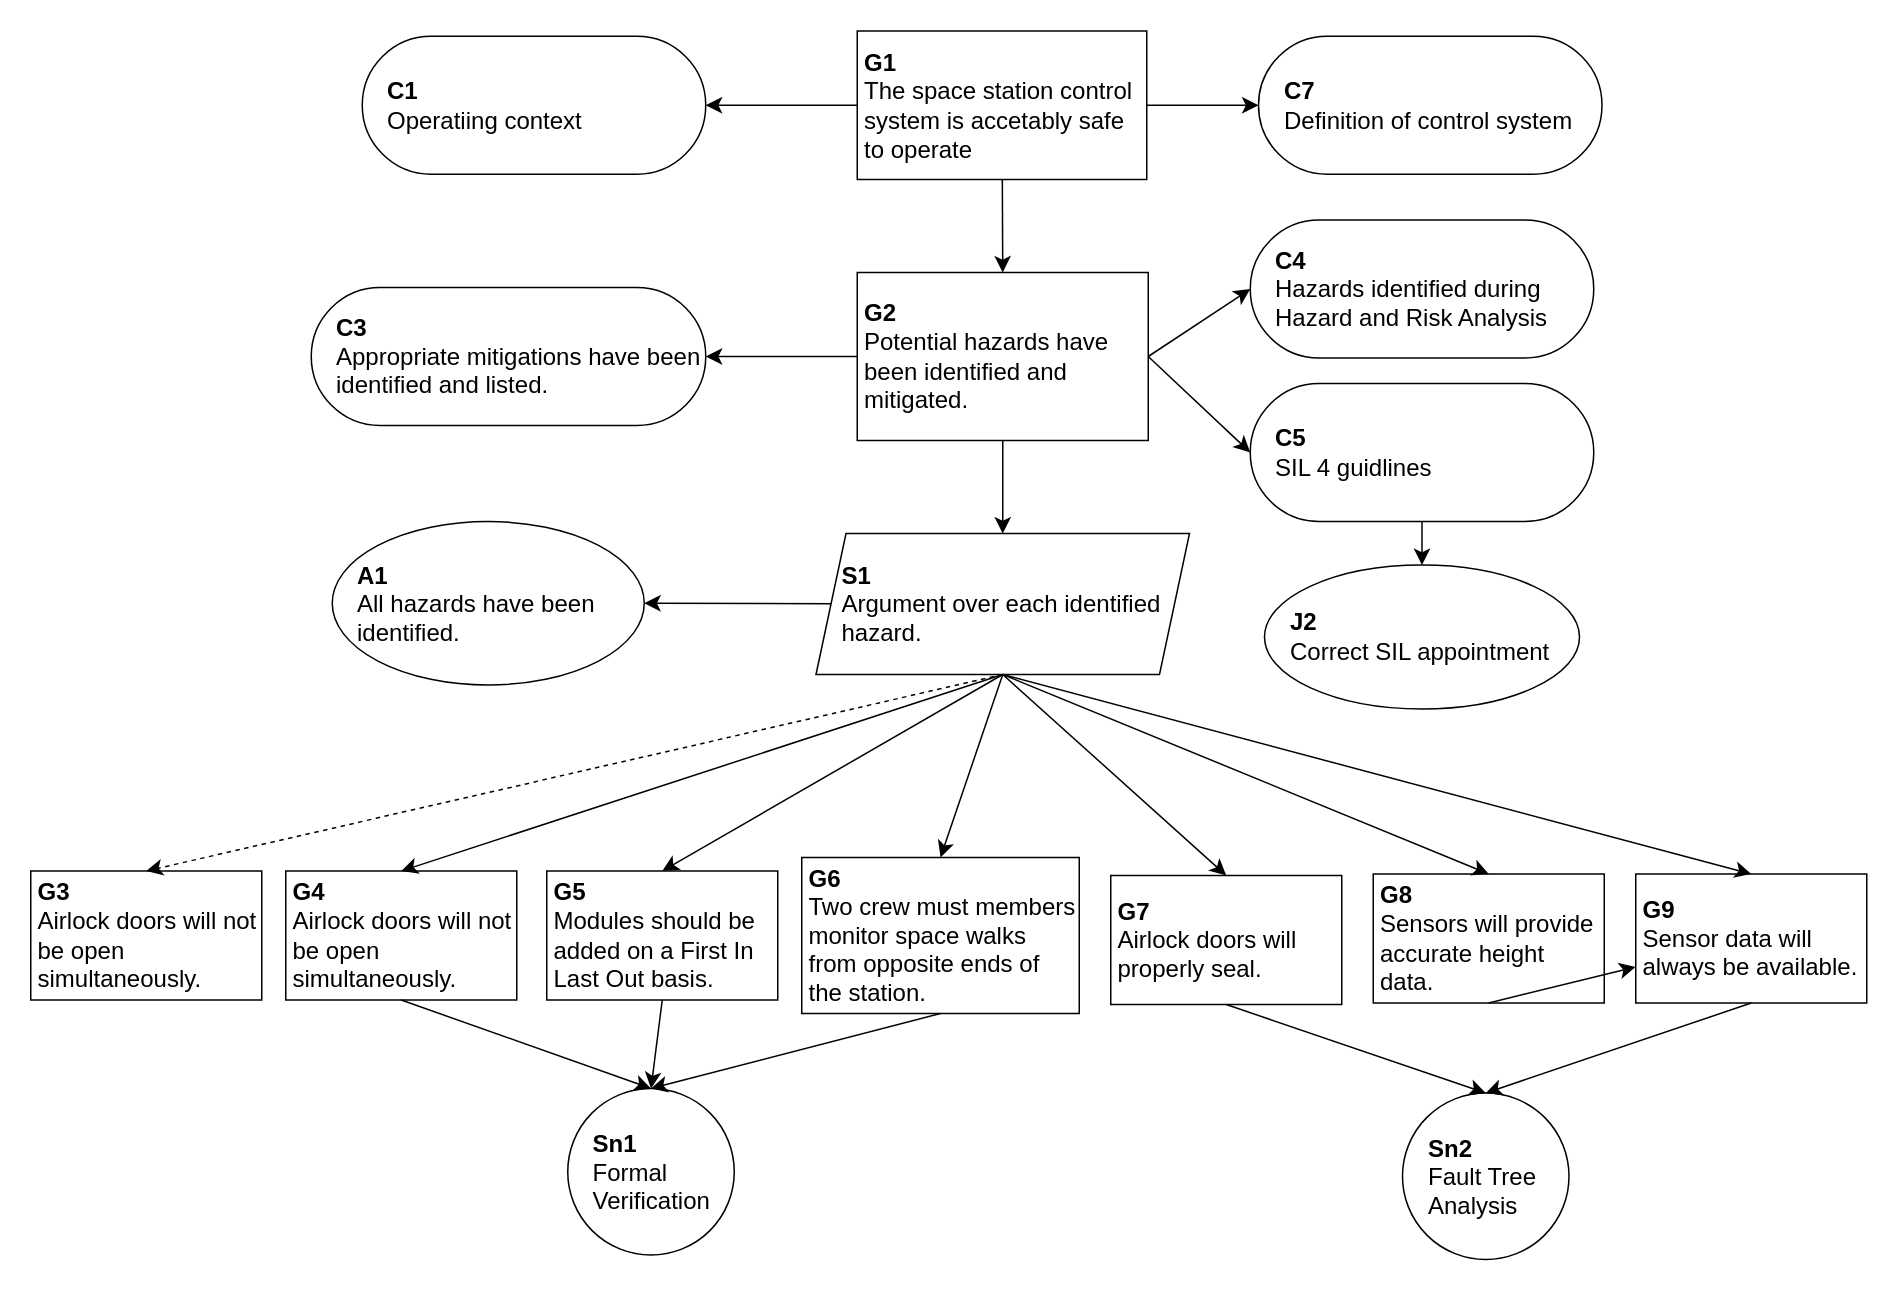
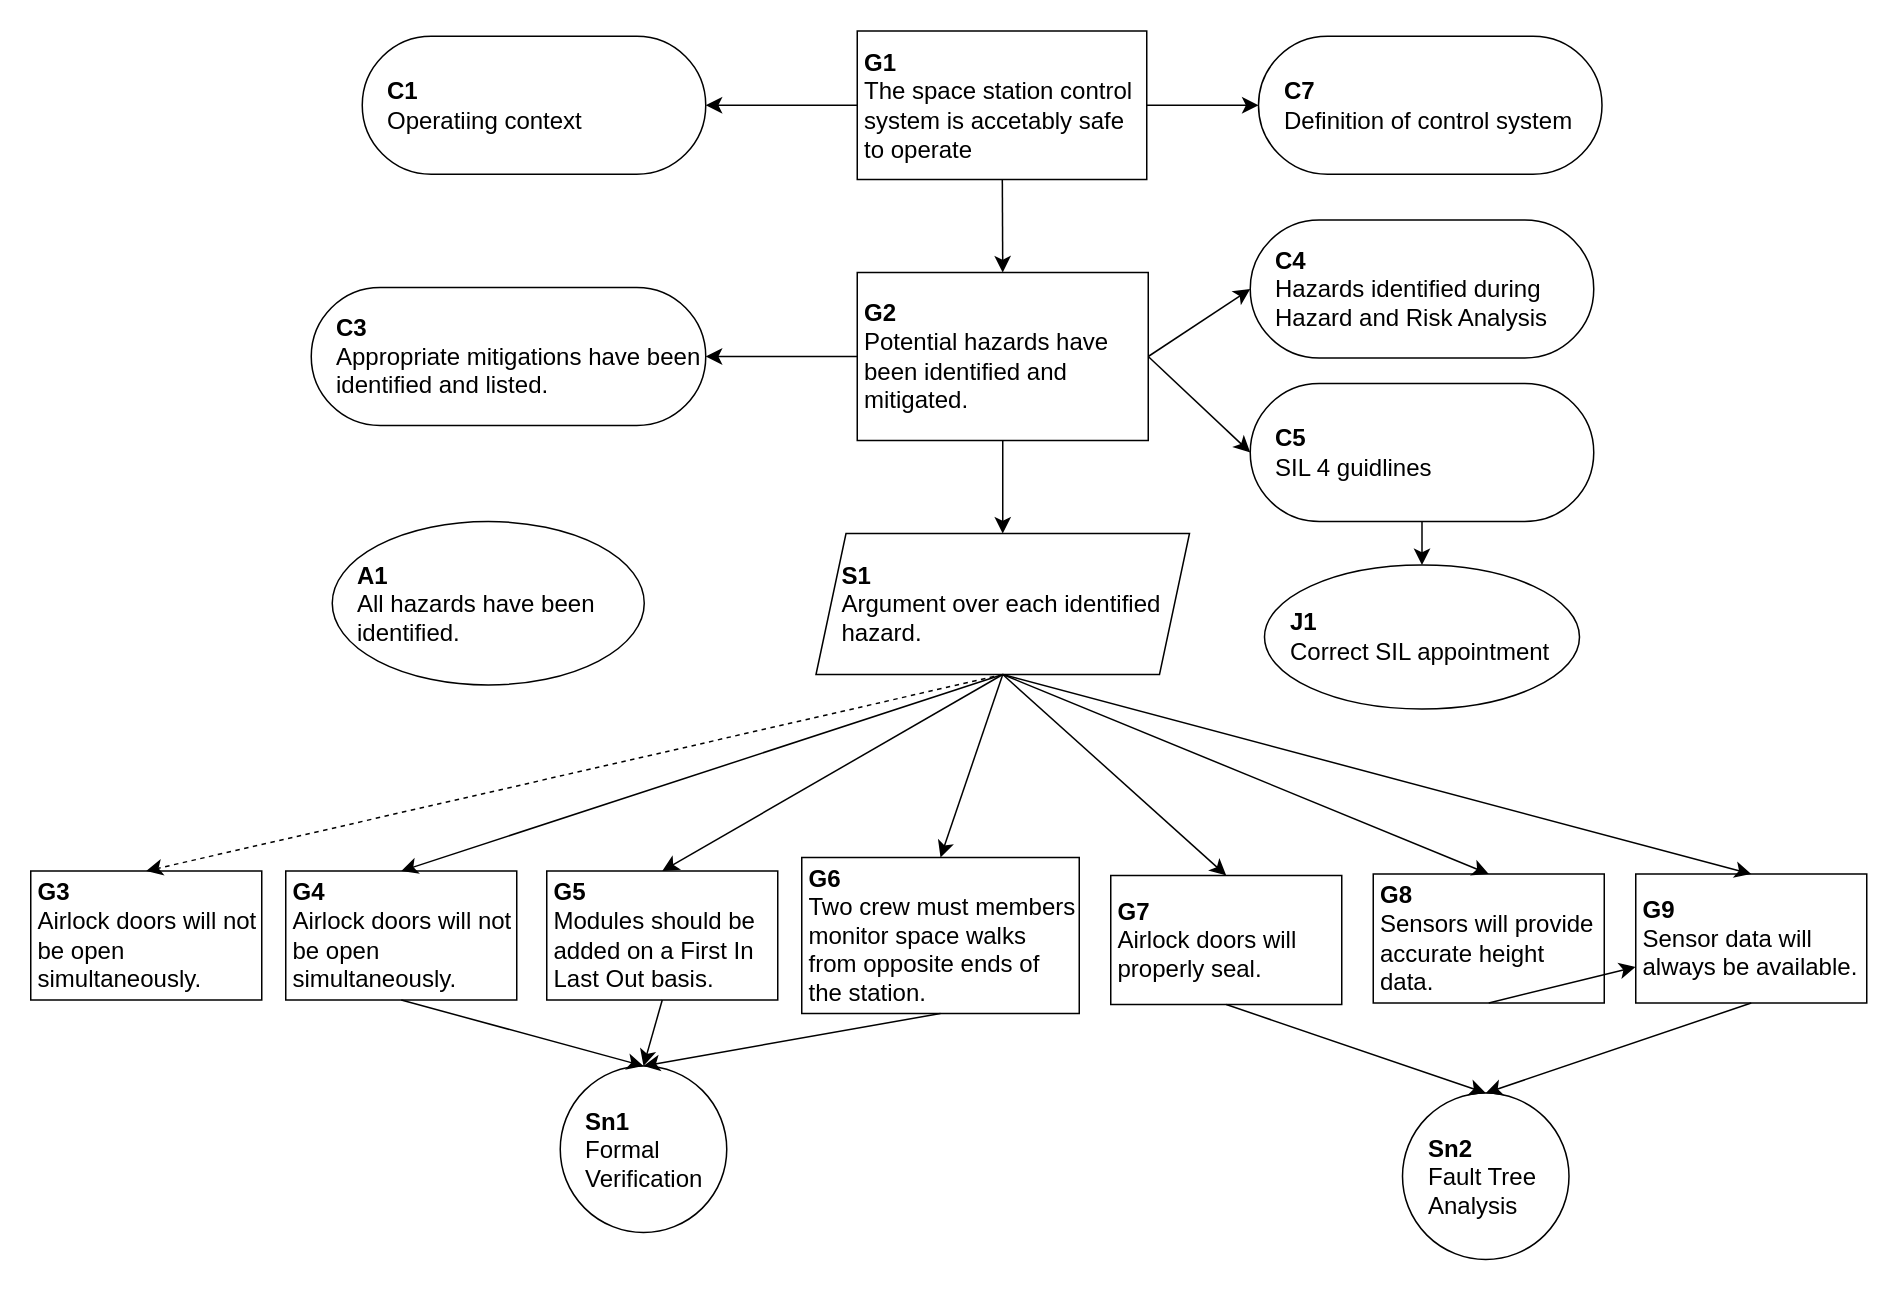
(742, 603) -> none
(1436, 637) -> (1436, 637)
(651, 1172) -> (644, 1149)
